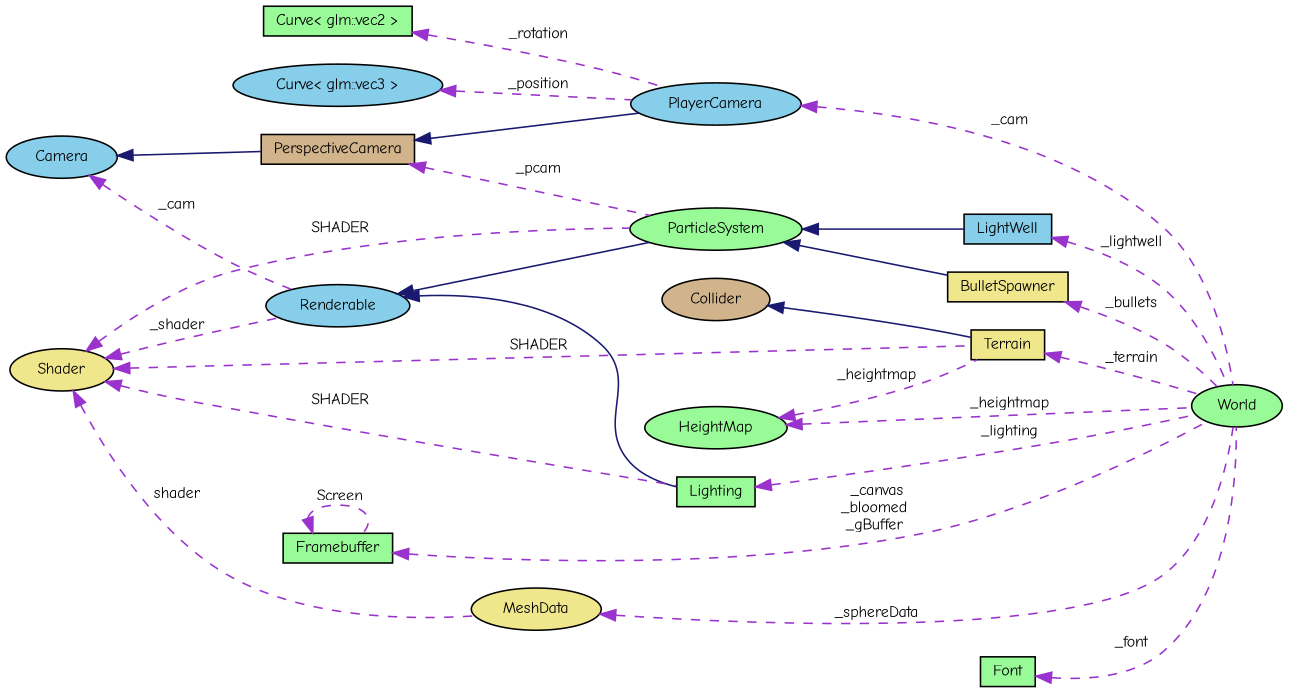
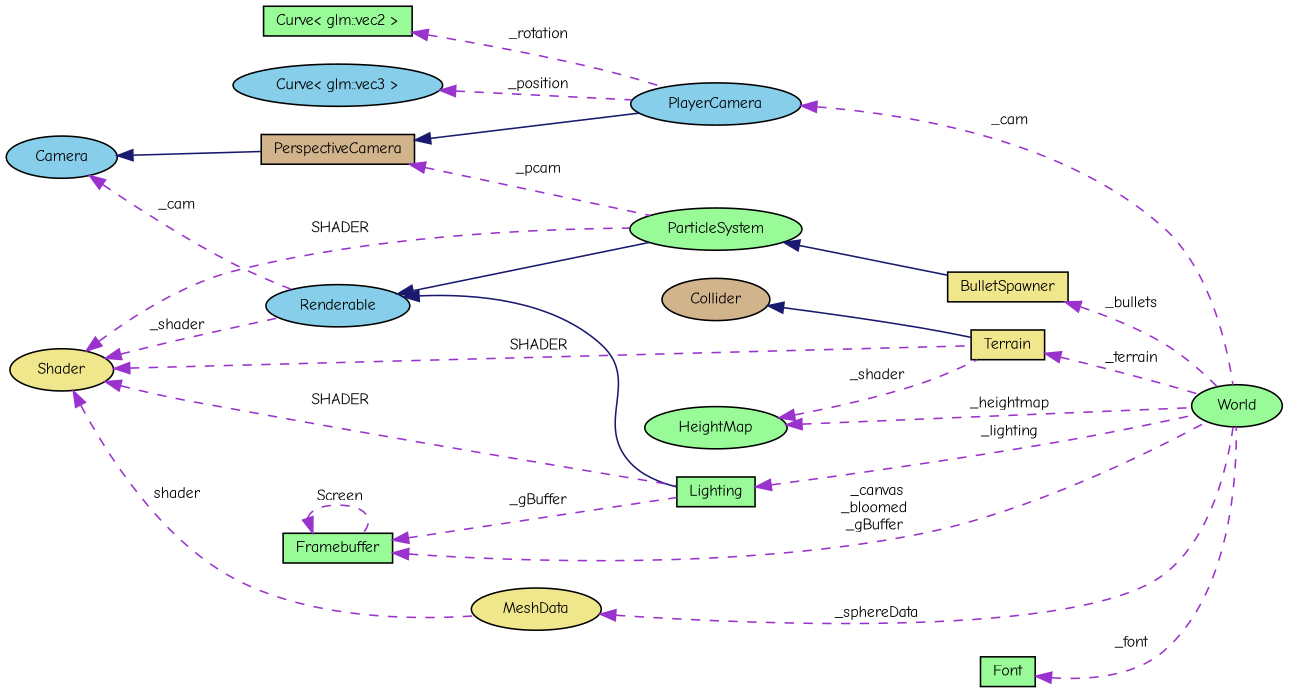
(1008, 229) -> none
(875, 375) -> (875, 375)
none -> (542, 518)
